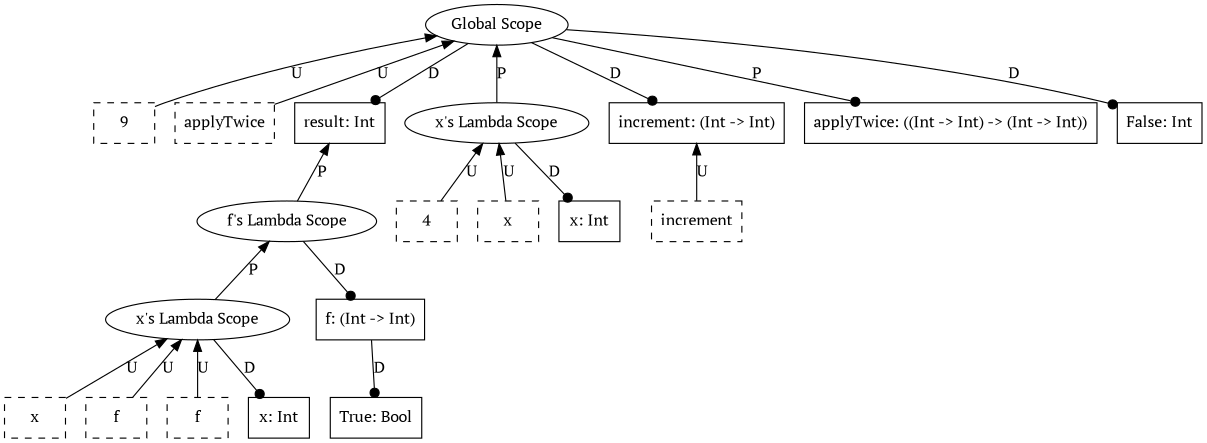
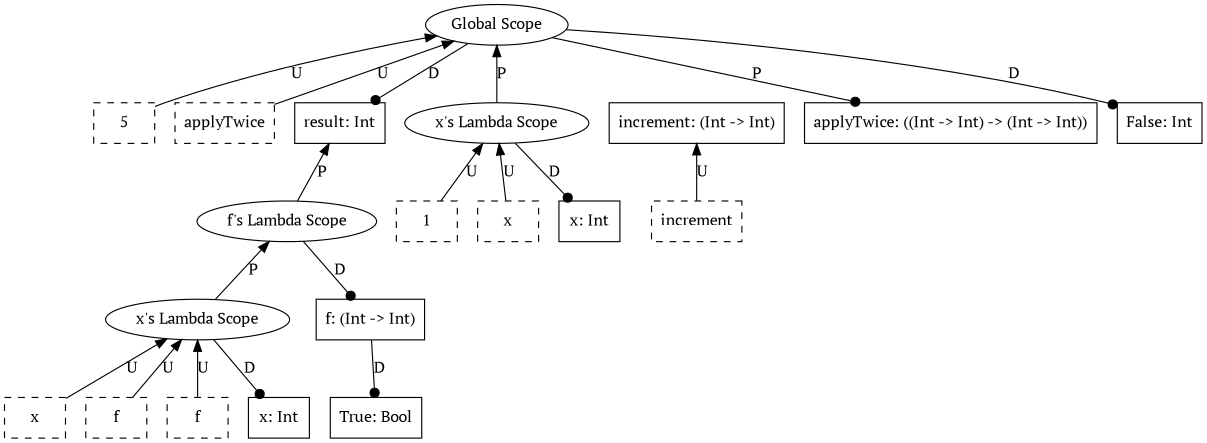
(590, 71) -> none
(124, 123) -> (124, 123)
(427, 221) -> (427, 221)
